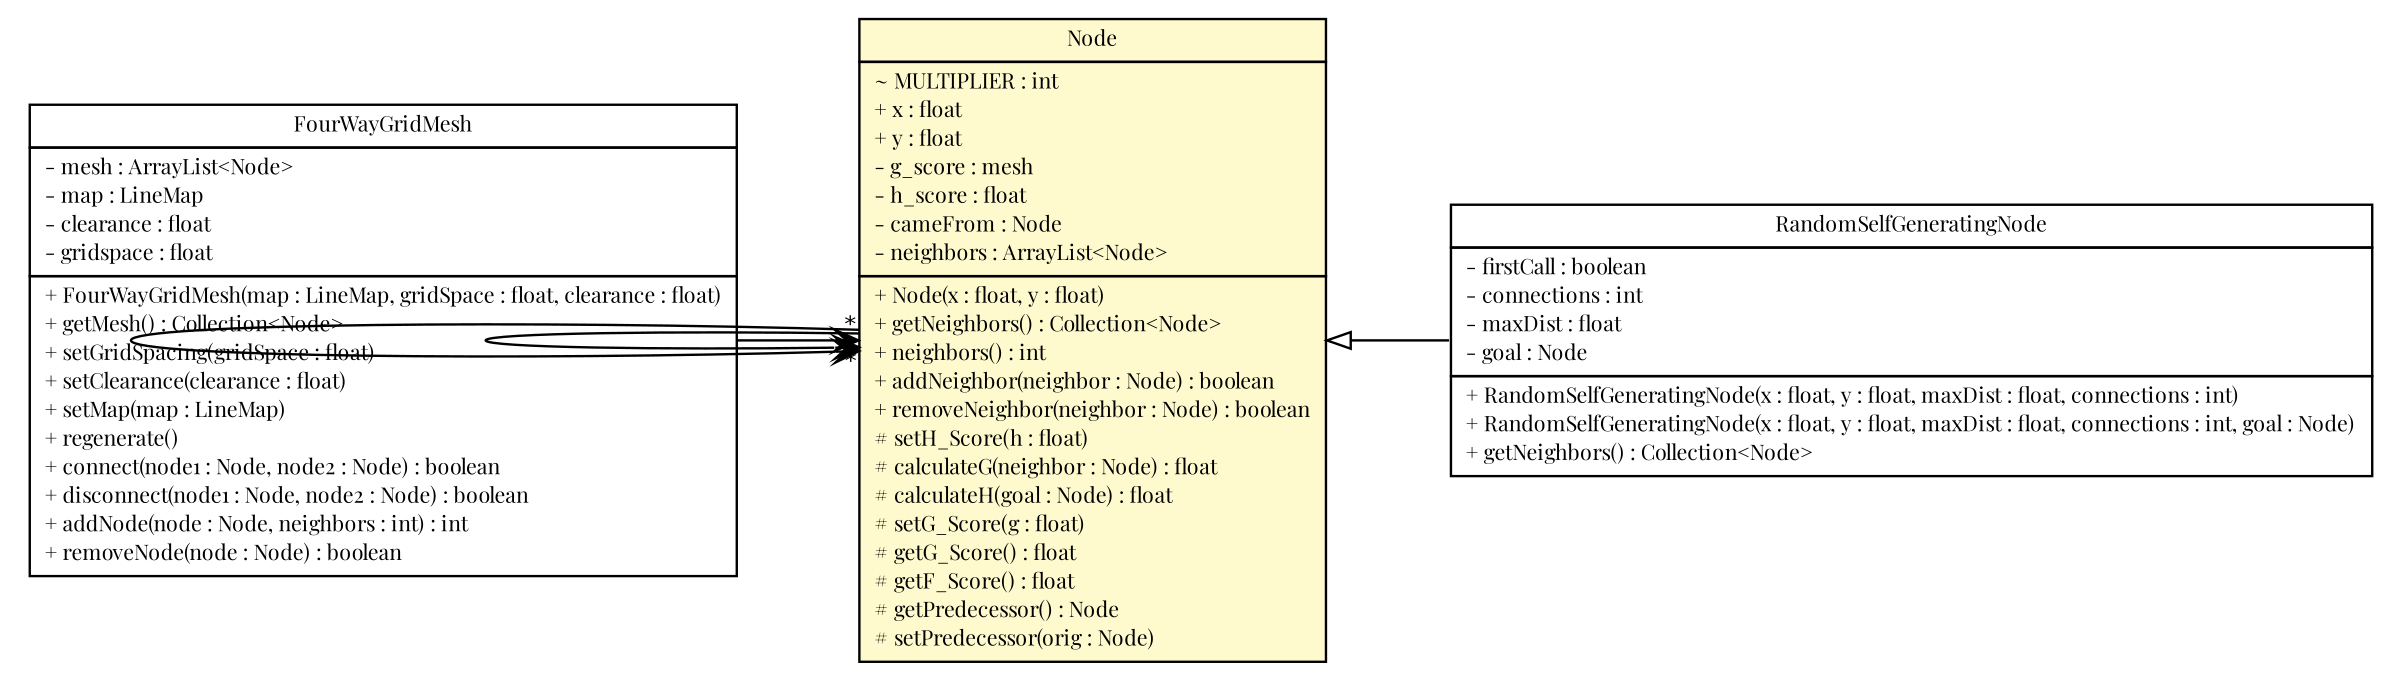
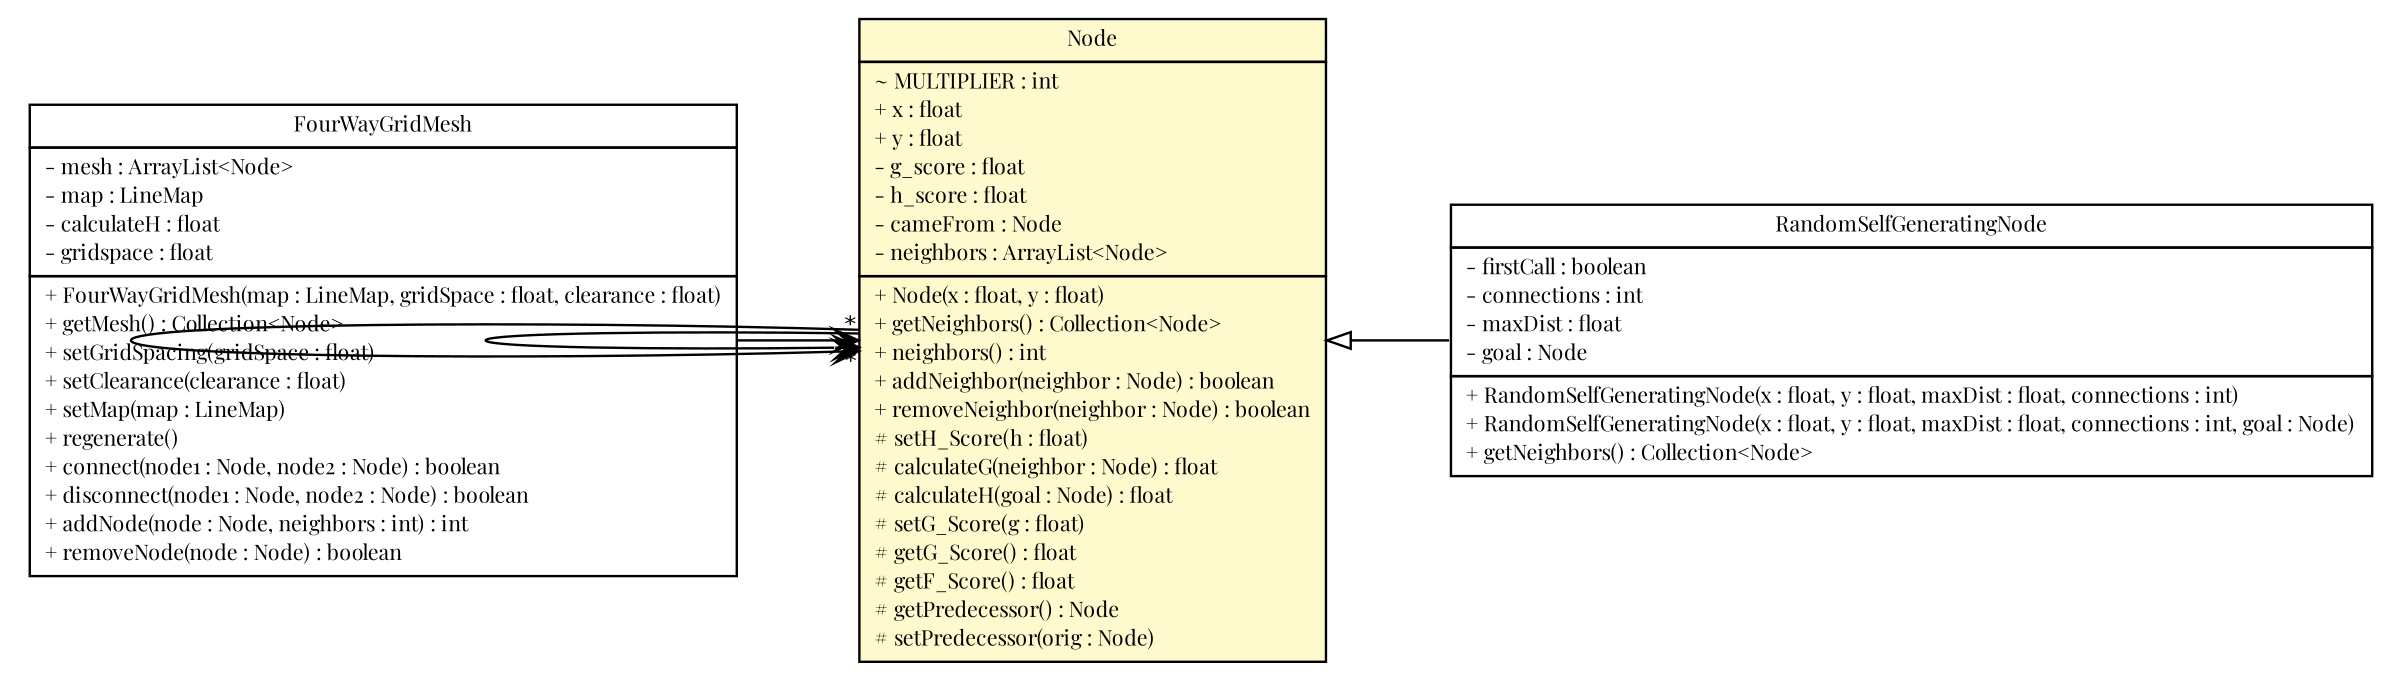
(955, 168) -> (950, 168)
(129, 225) -> (133, 225)
